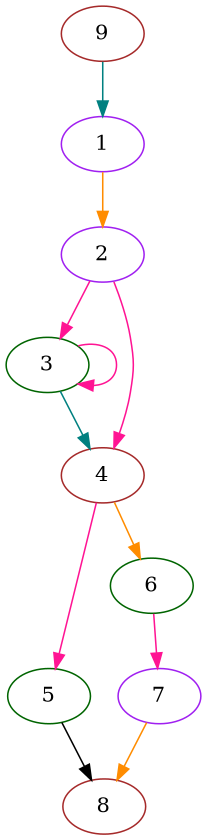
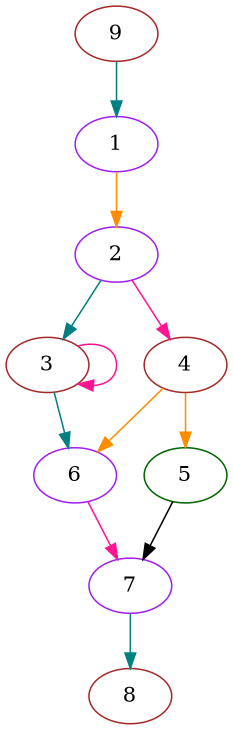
(79, 303) -> (86, 303)
(48, 365) -> (48, 365)
(72, 413) -> (59, 413)
(78, 578) -> (186, 413)
(152, 586) -> (75, 475)
(73, 744) -> (161, 524)
(135, 744) -> (130, 633)
